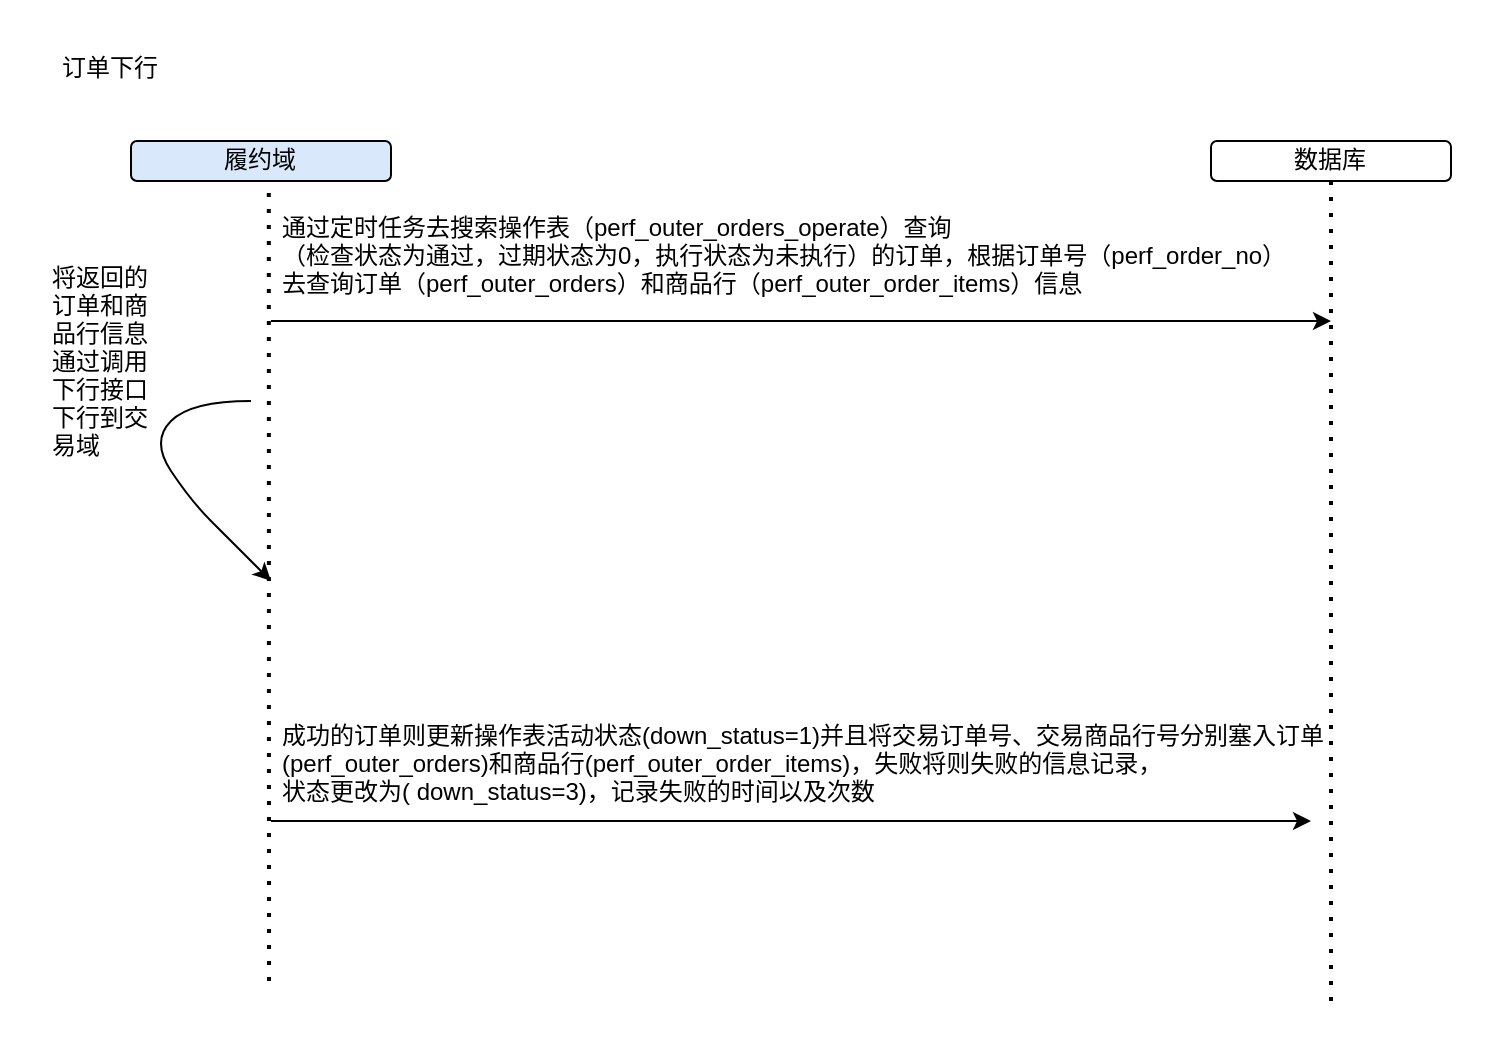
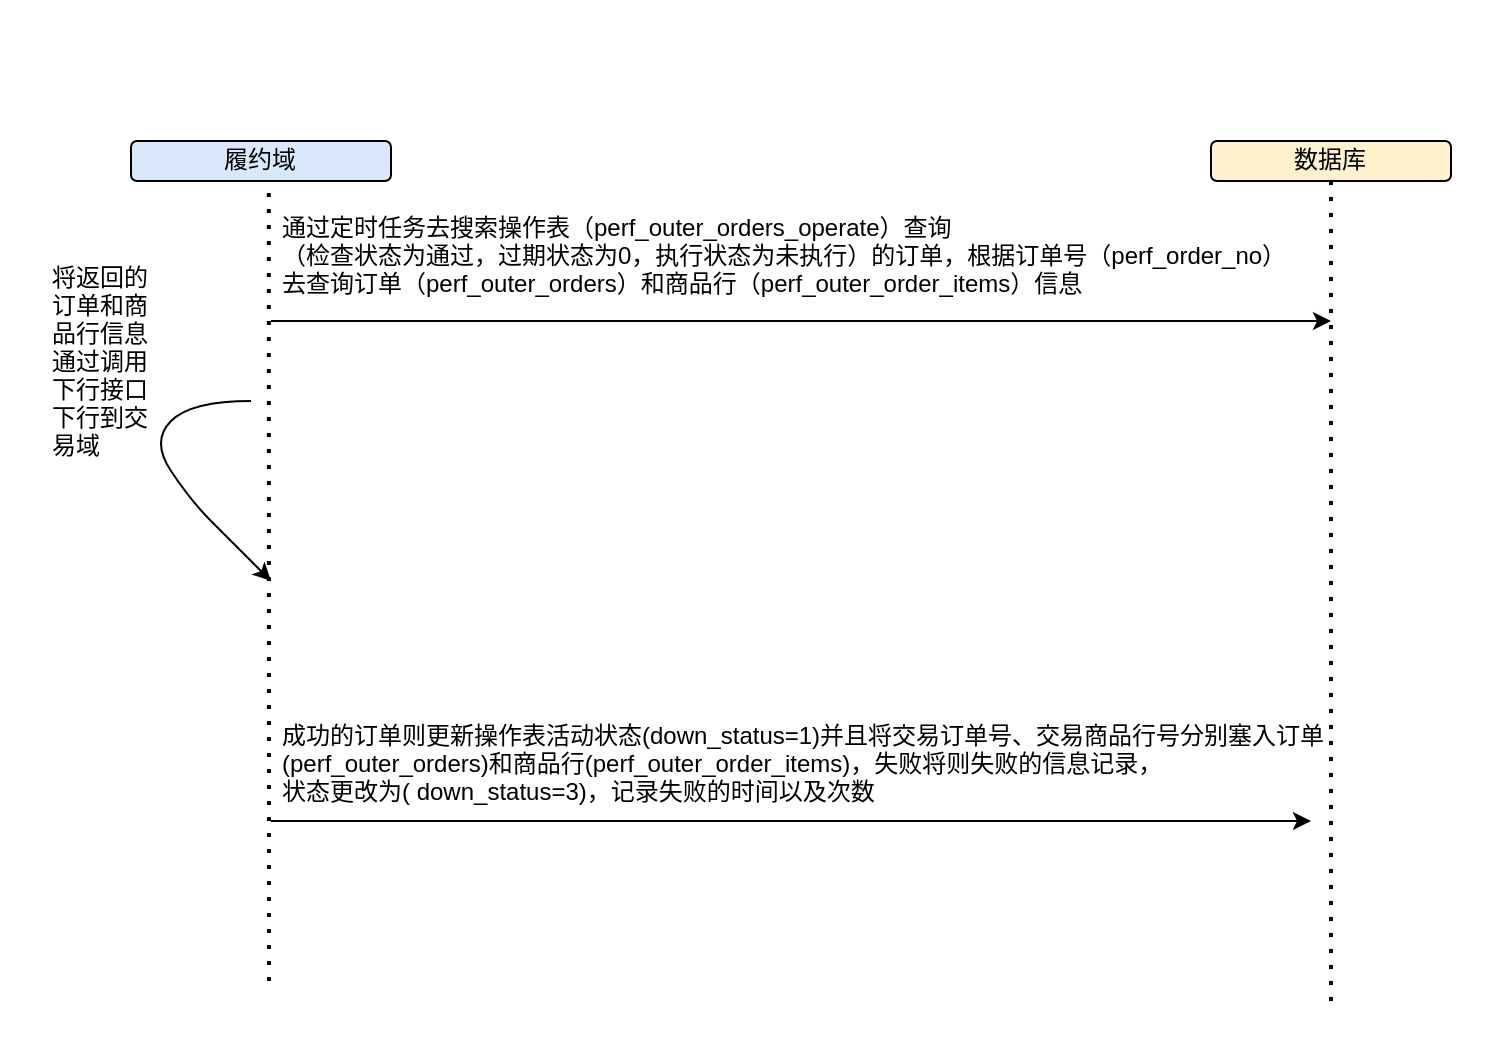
(151, 67) -> none
(1331, 161) -> (1331, 161)
